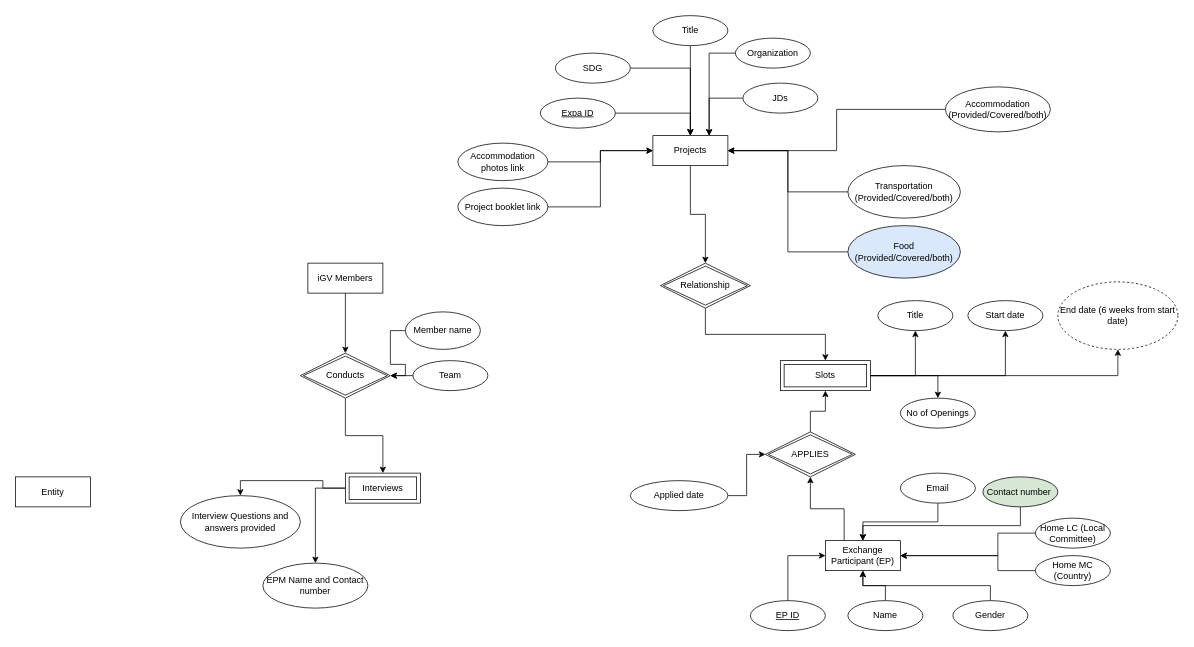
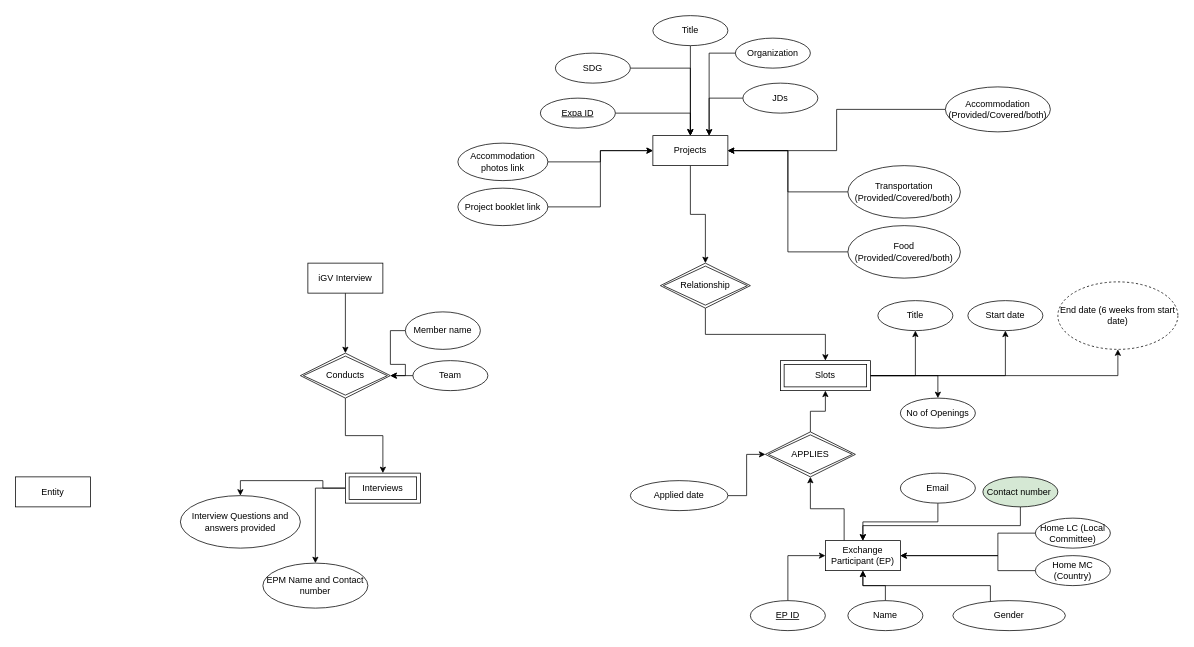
(904, 252) -> (904, 252)
(345, 278) -> (345, 278)
(990, 615) -> (1009, 615)
